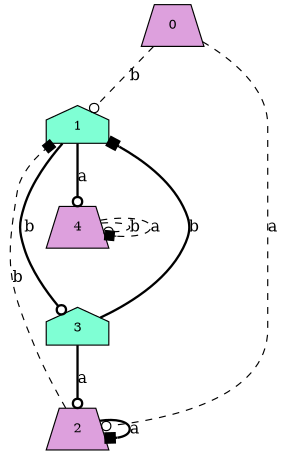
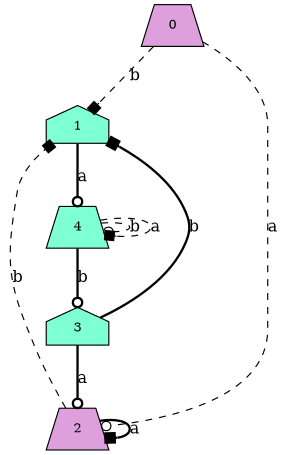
(126, 75) -> (126, 75)
(20, 224) -> (78, 273)
(78, 227) -> (78, 227)
